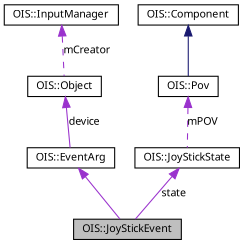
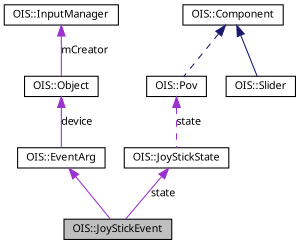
(63, 56) -> (61, 56)
(188, 56) -> (201, 55)
none -> (261, 86)
(203, 122) -> (189, 122)
